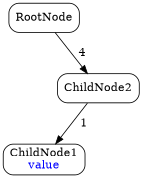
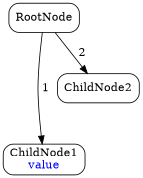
(81, 53) -> (81, 53)
(74, 120) -> (38, 84)
